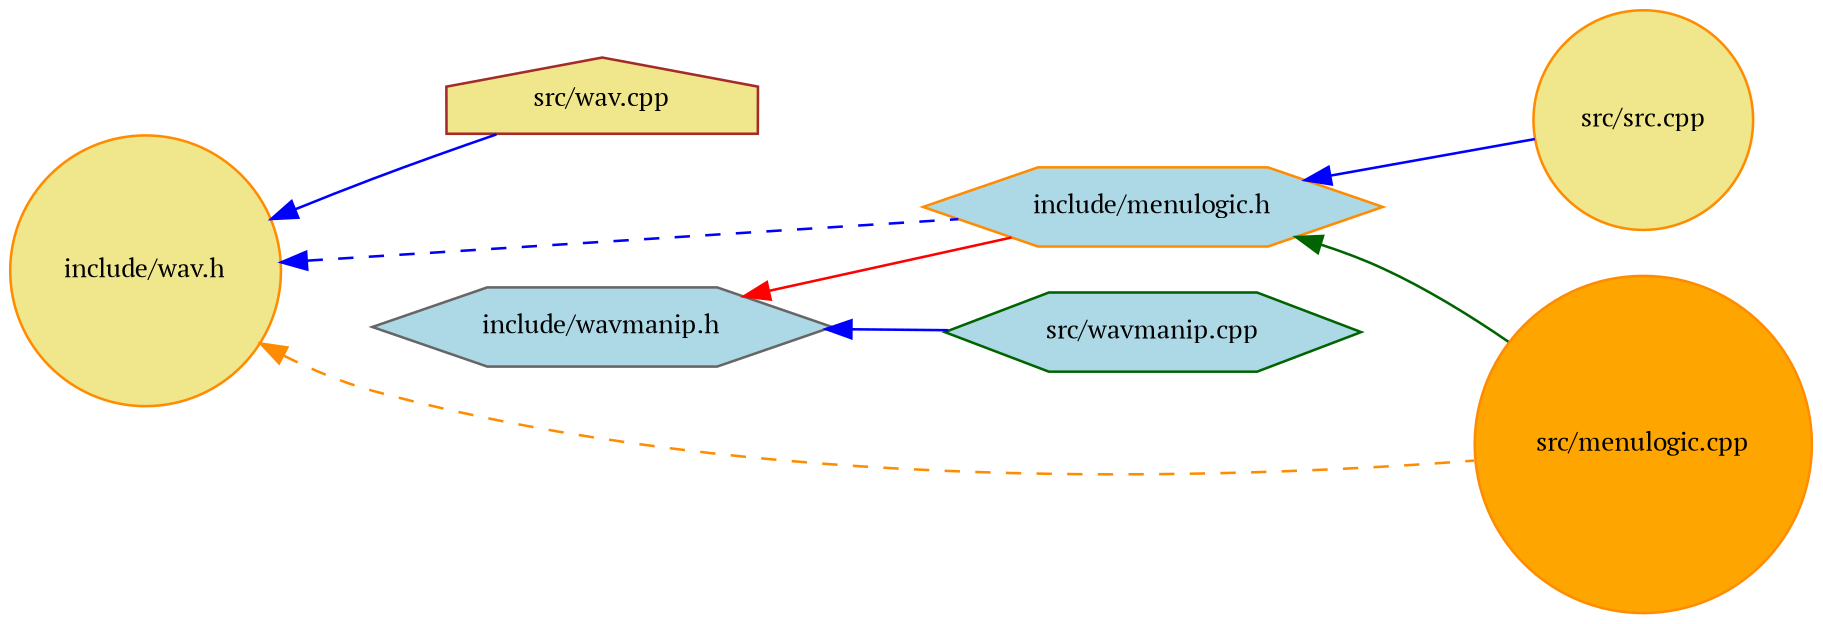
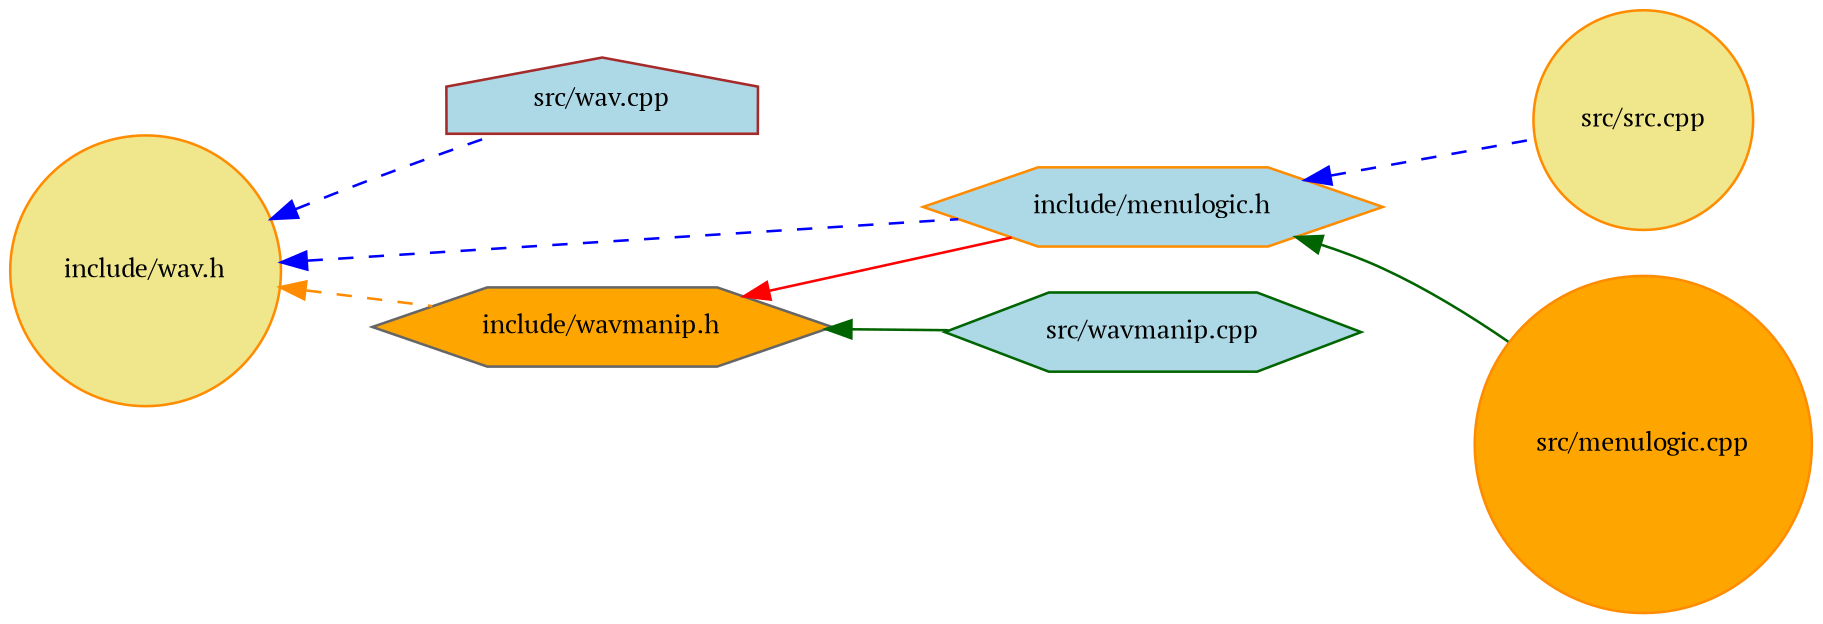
(602, 100) -> (602, 100)
(1433, 157) -> (1433, 157)
(395, 170) -> (395, 170)
(602, 327) -> (602, 327)
(900, 330) -> (900, 330)
(873, 466) -> (369, 298)
